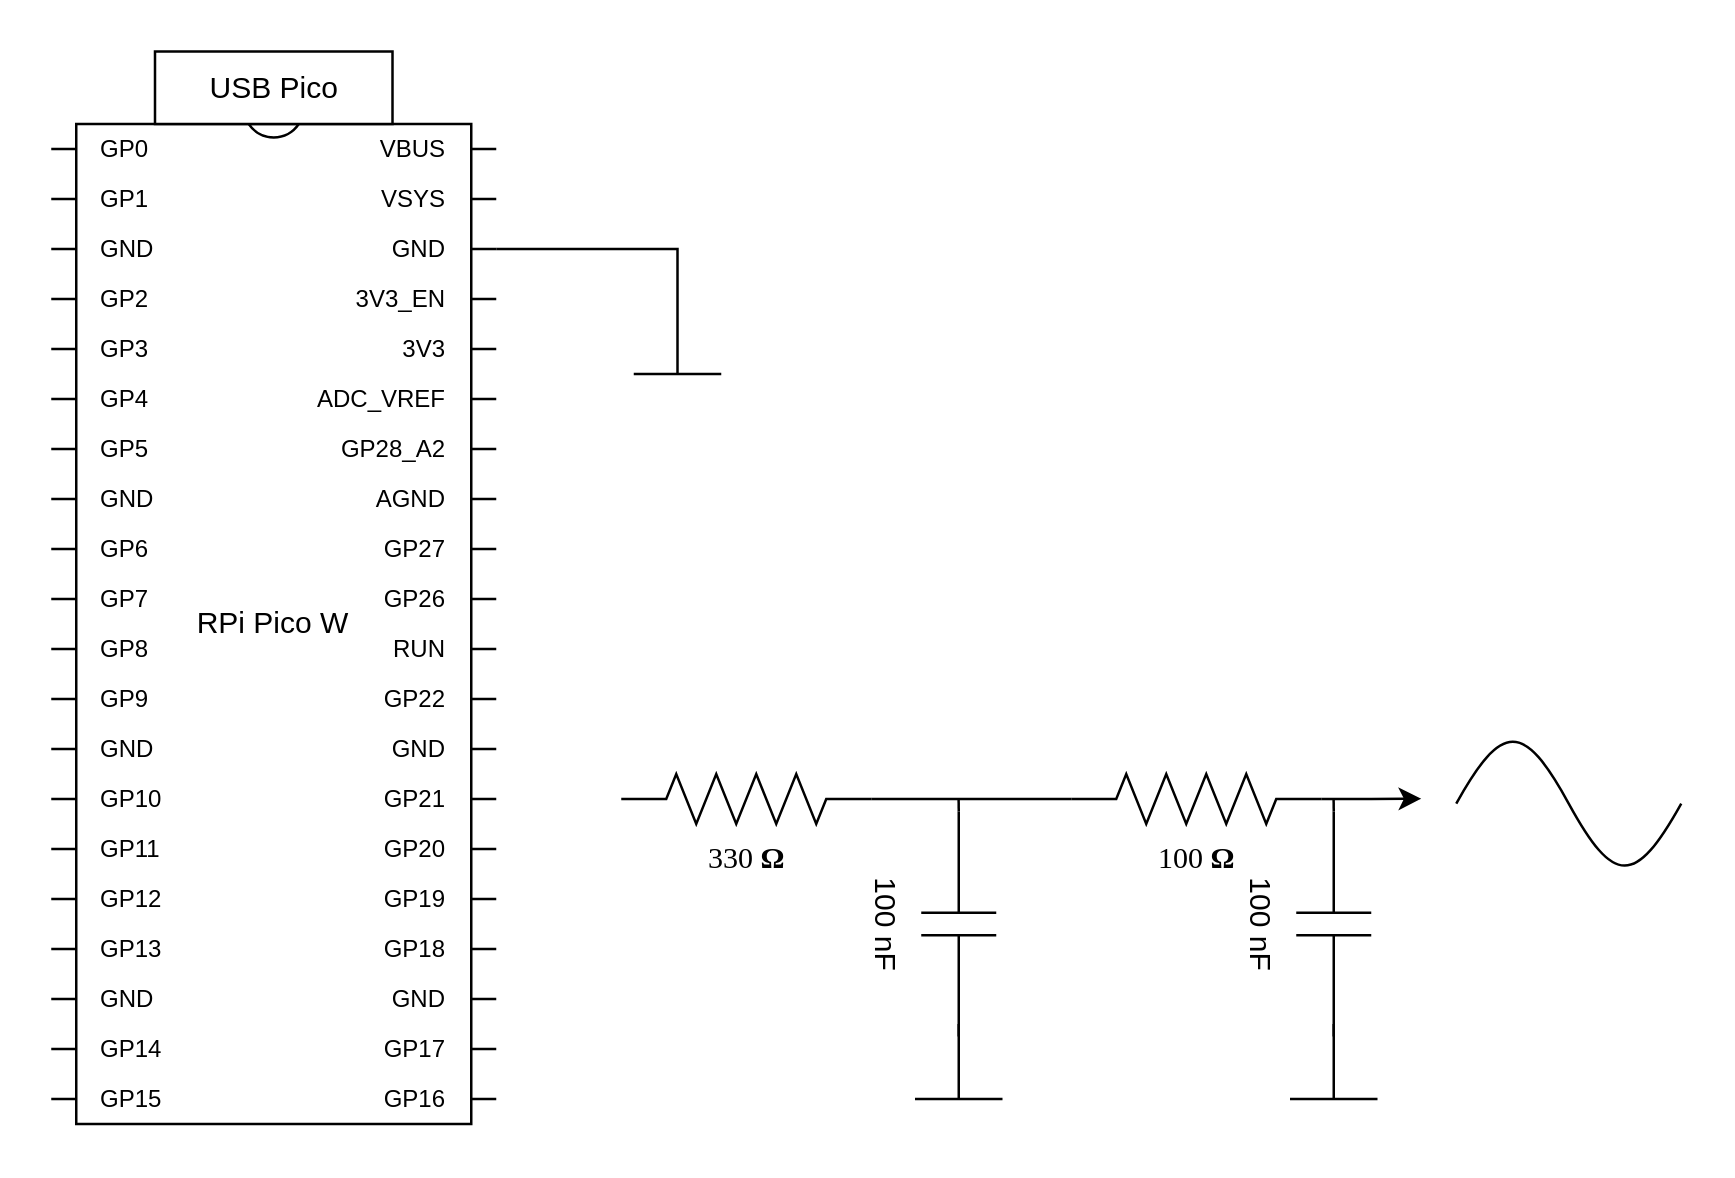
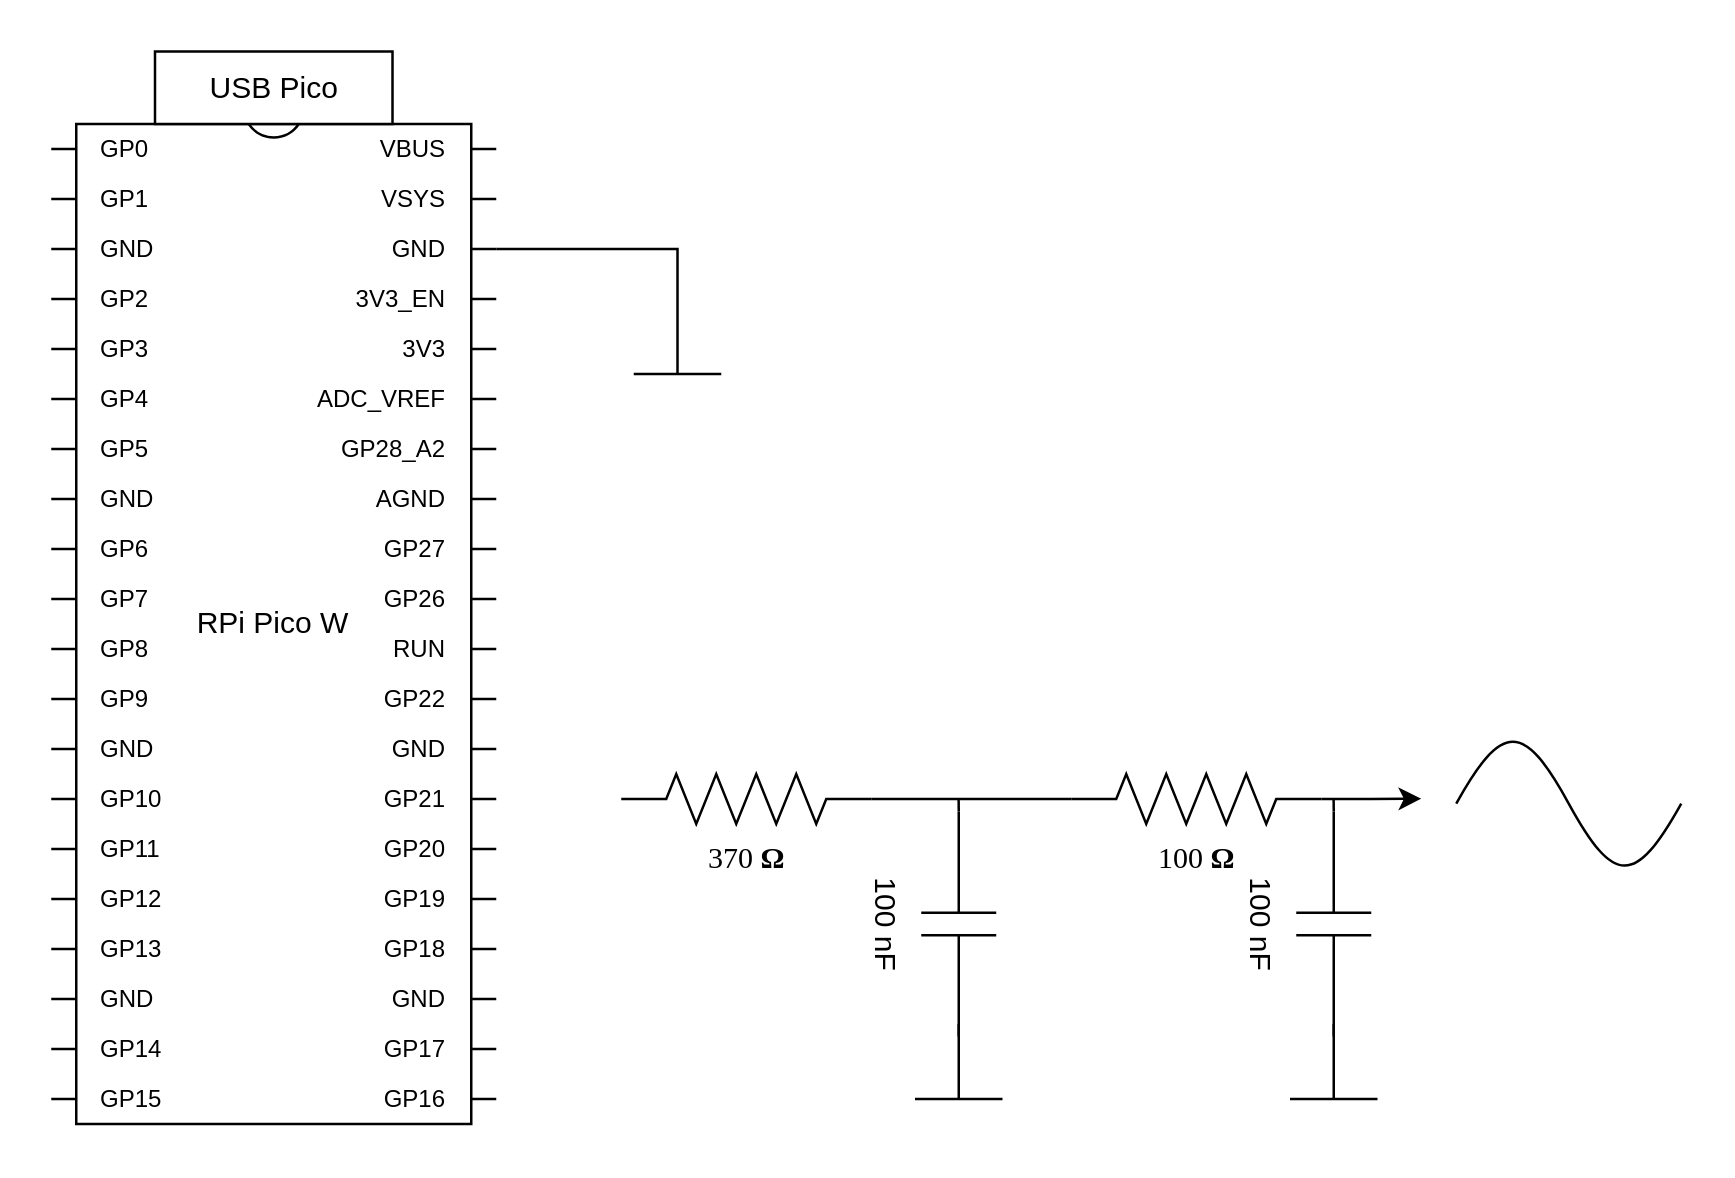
(748, 859) -> (748, 859)
